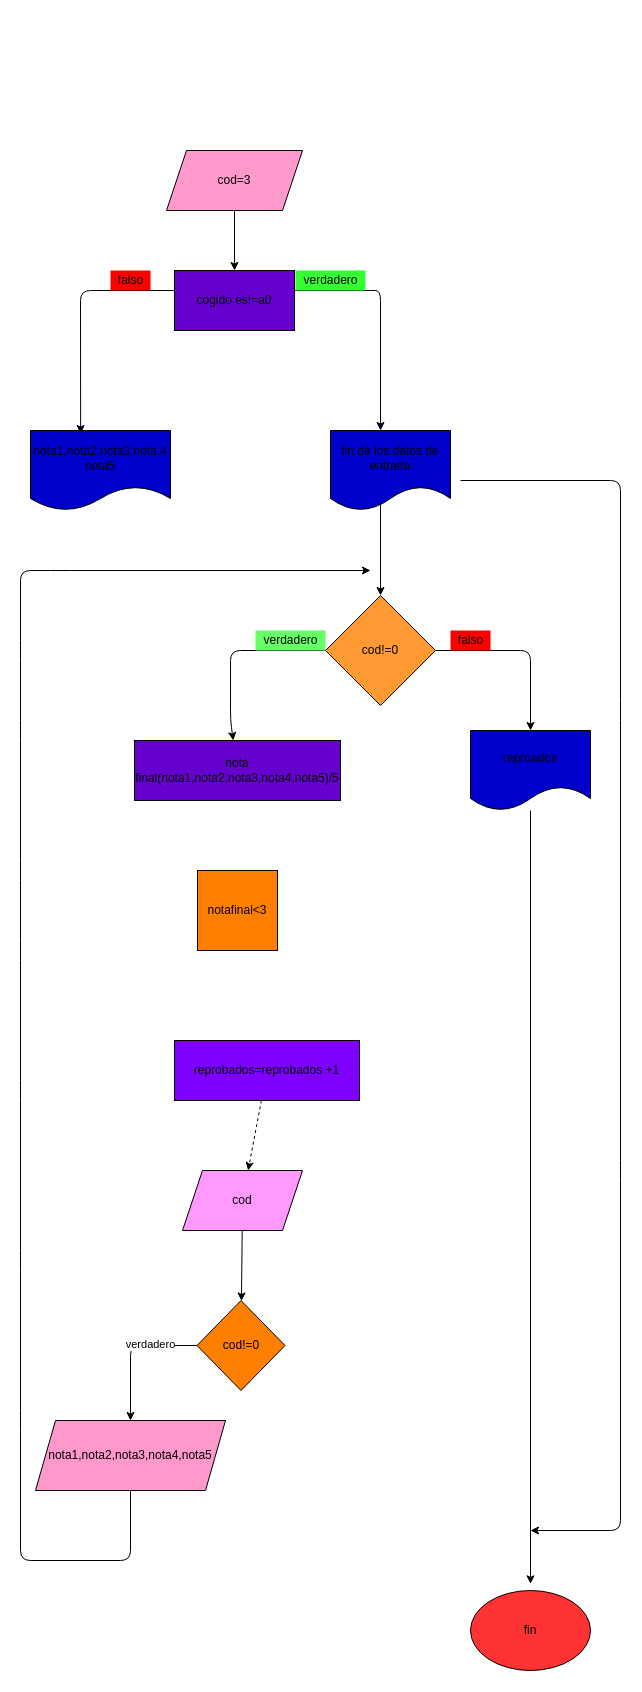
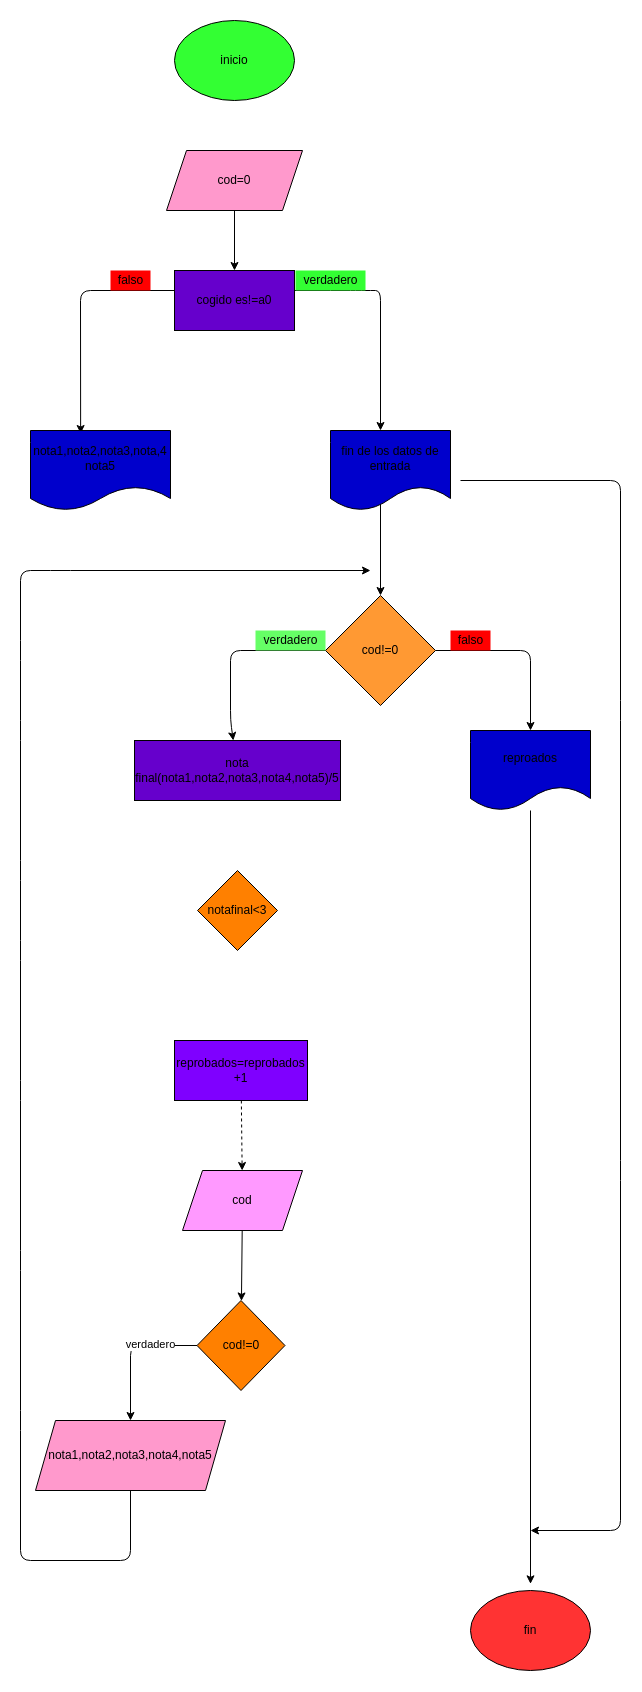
none -> (235, 61)
(235, 181) -> (235, 181)
(238, 911) -> (238, 911)
(267, 1071) -> (241, 1071)
